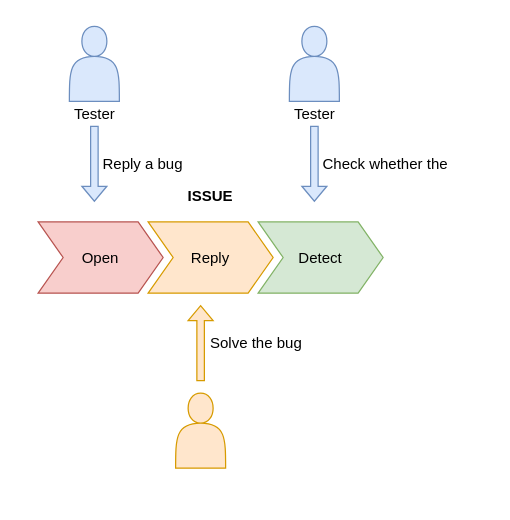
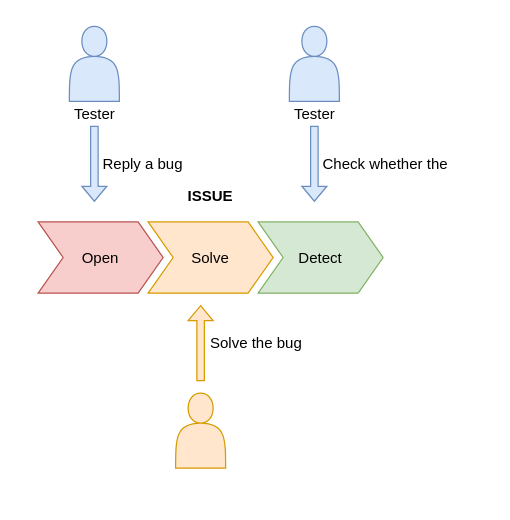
(210, 258) -> (210, 258)
